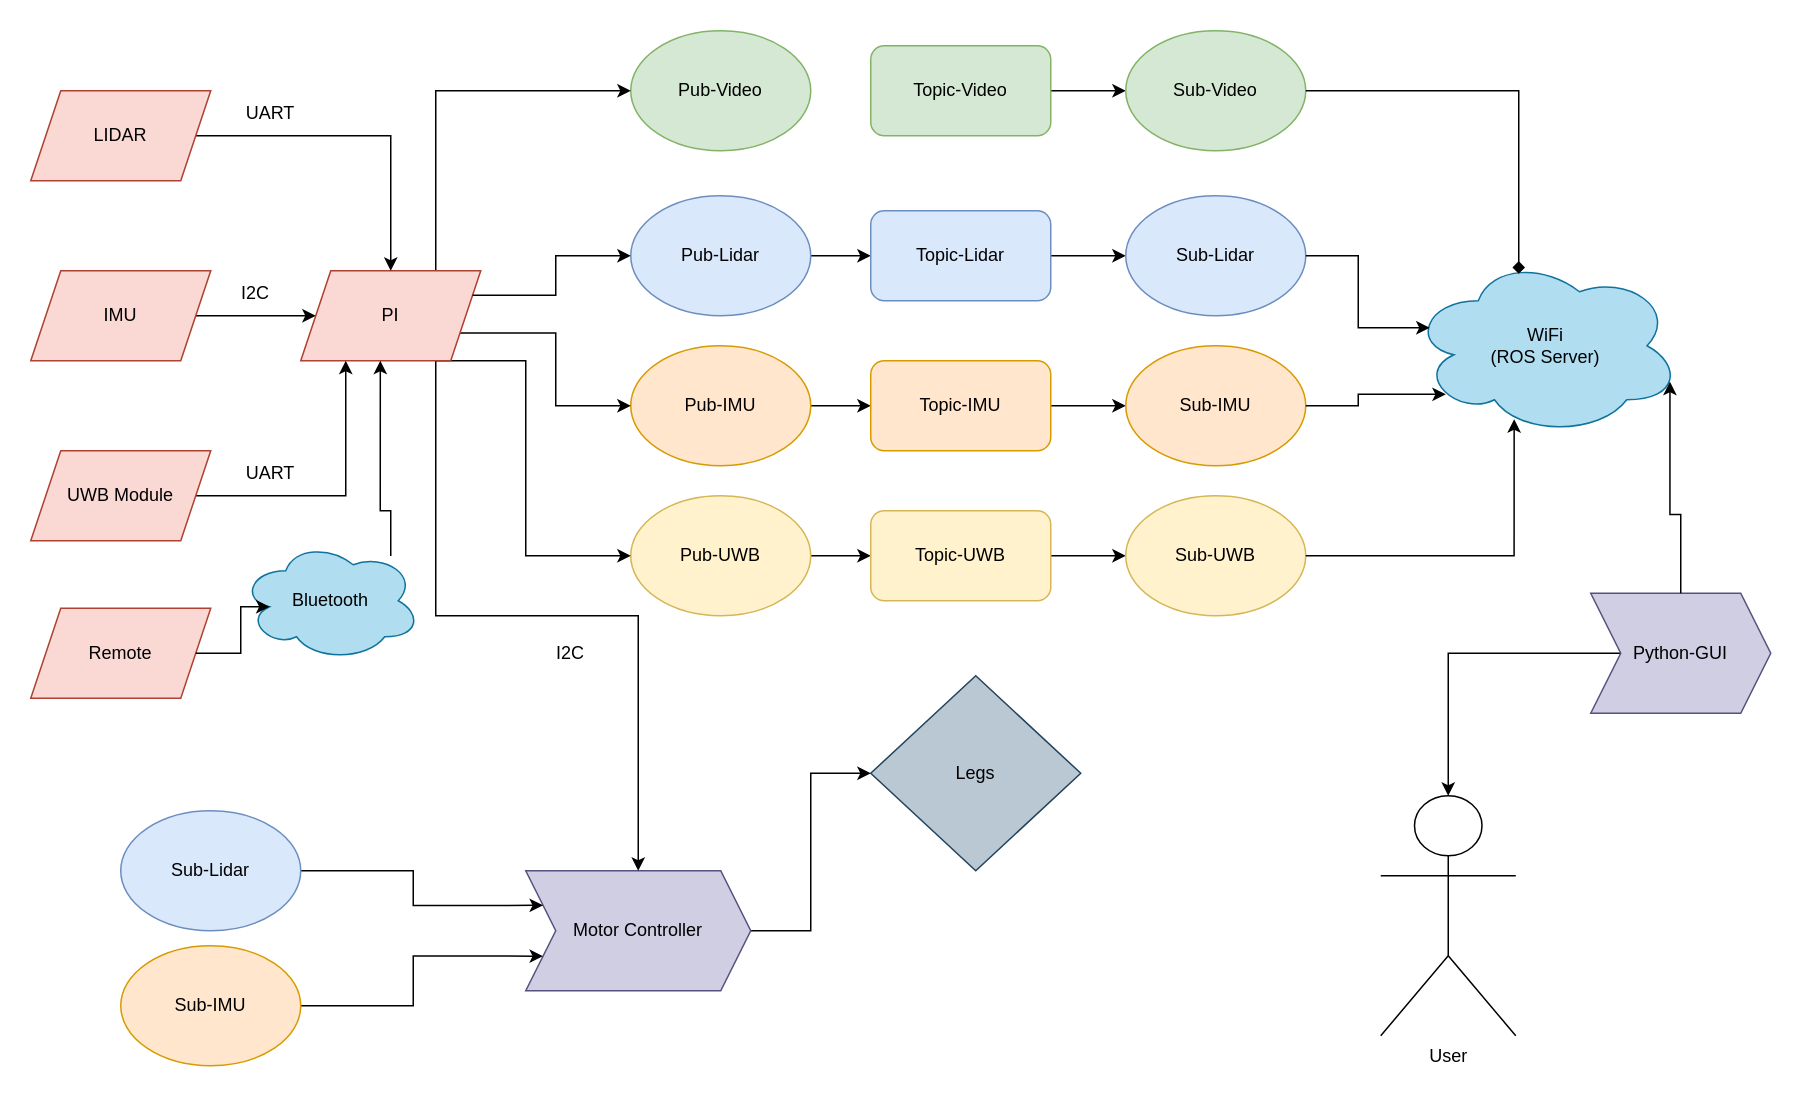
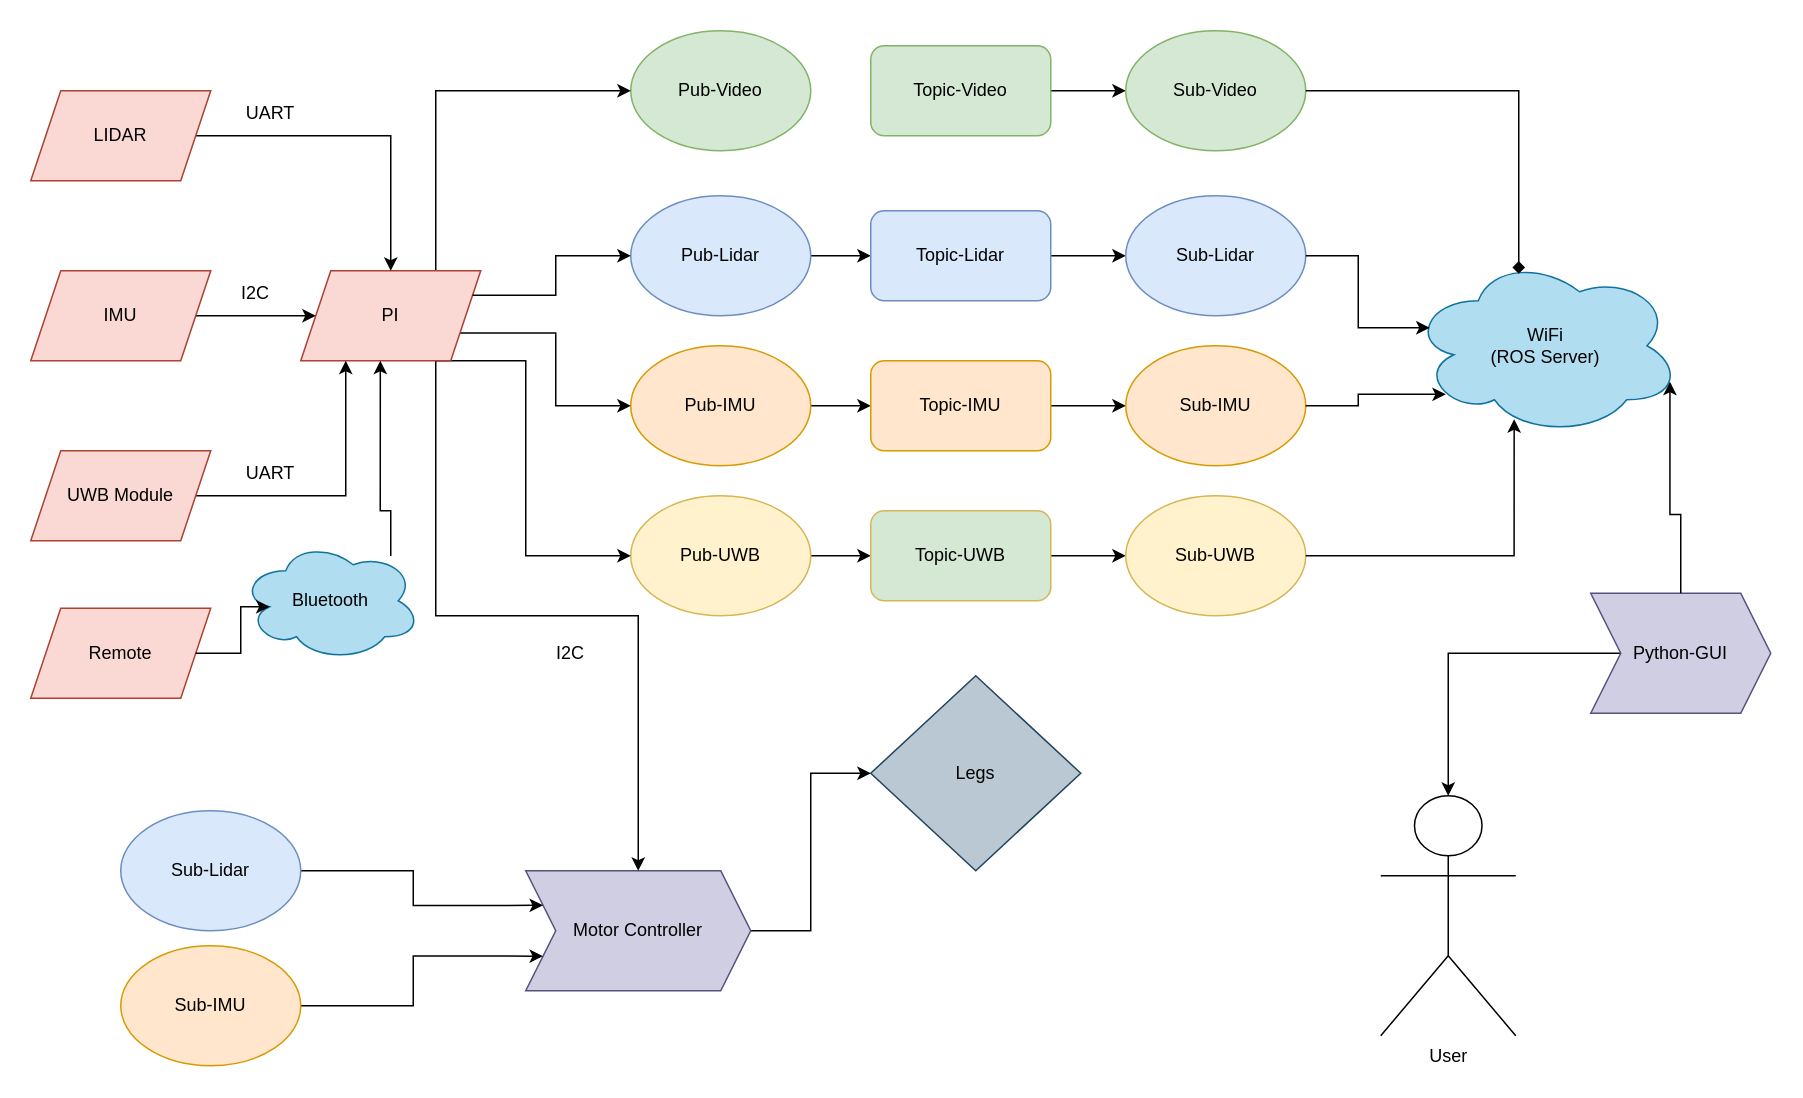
(961, 556) -> (961, 556)
